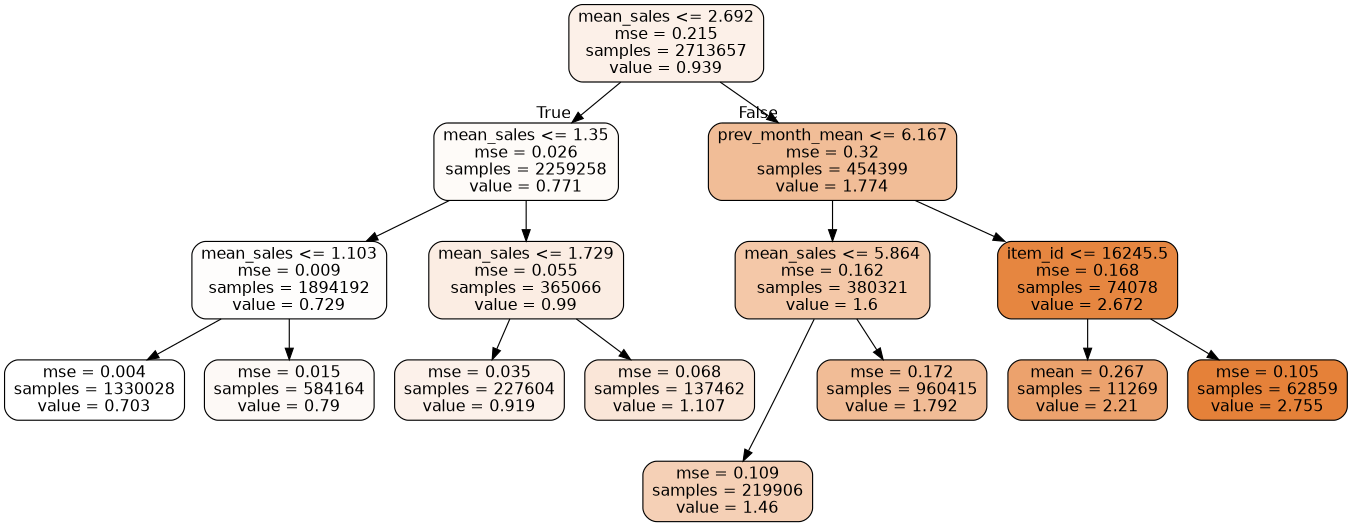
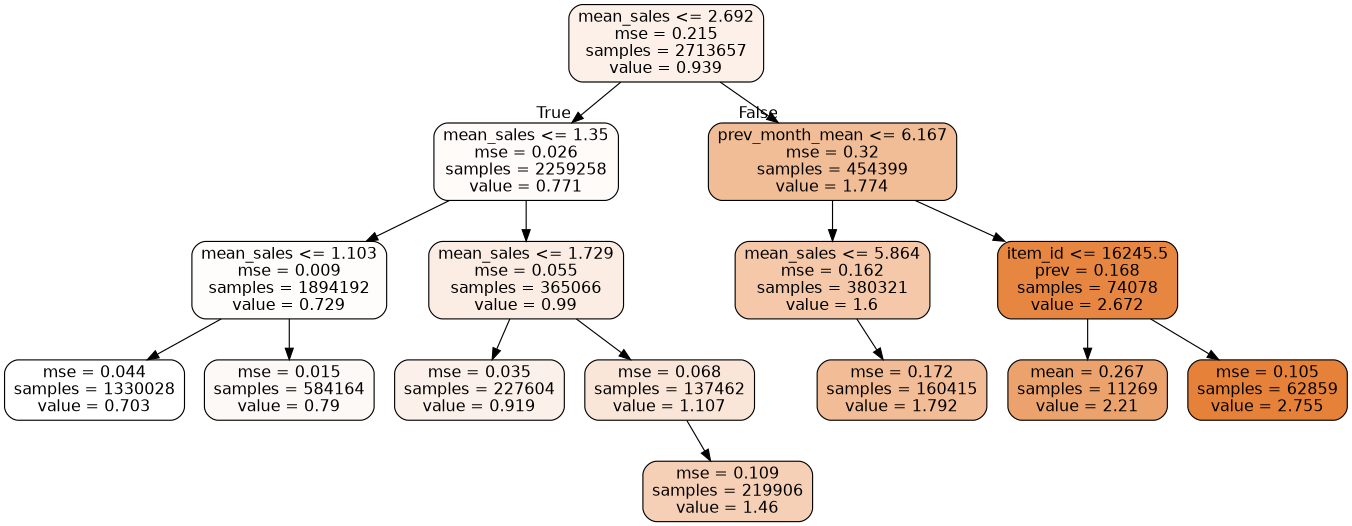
(1088, 280) -> (1088, 280)
(782, 385) -> (696, 436)
(95, 390) -> (95, 390)
(902, 390) -> (902, 390)
